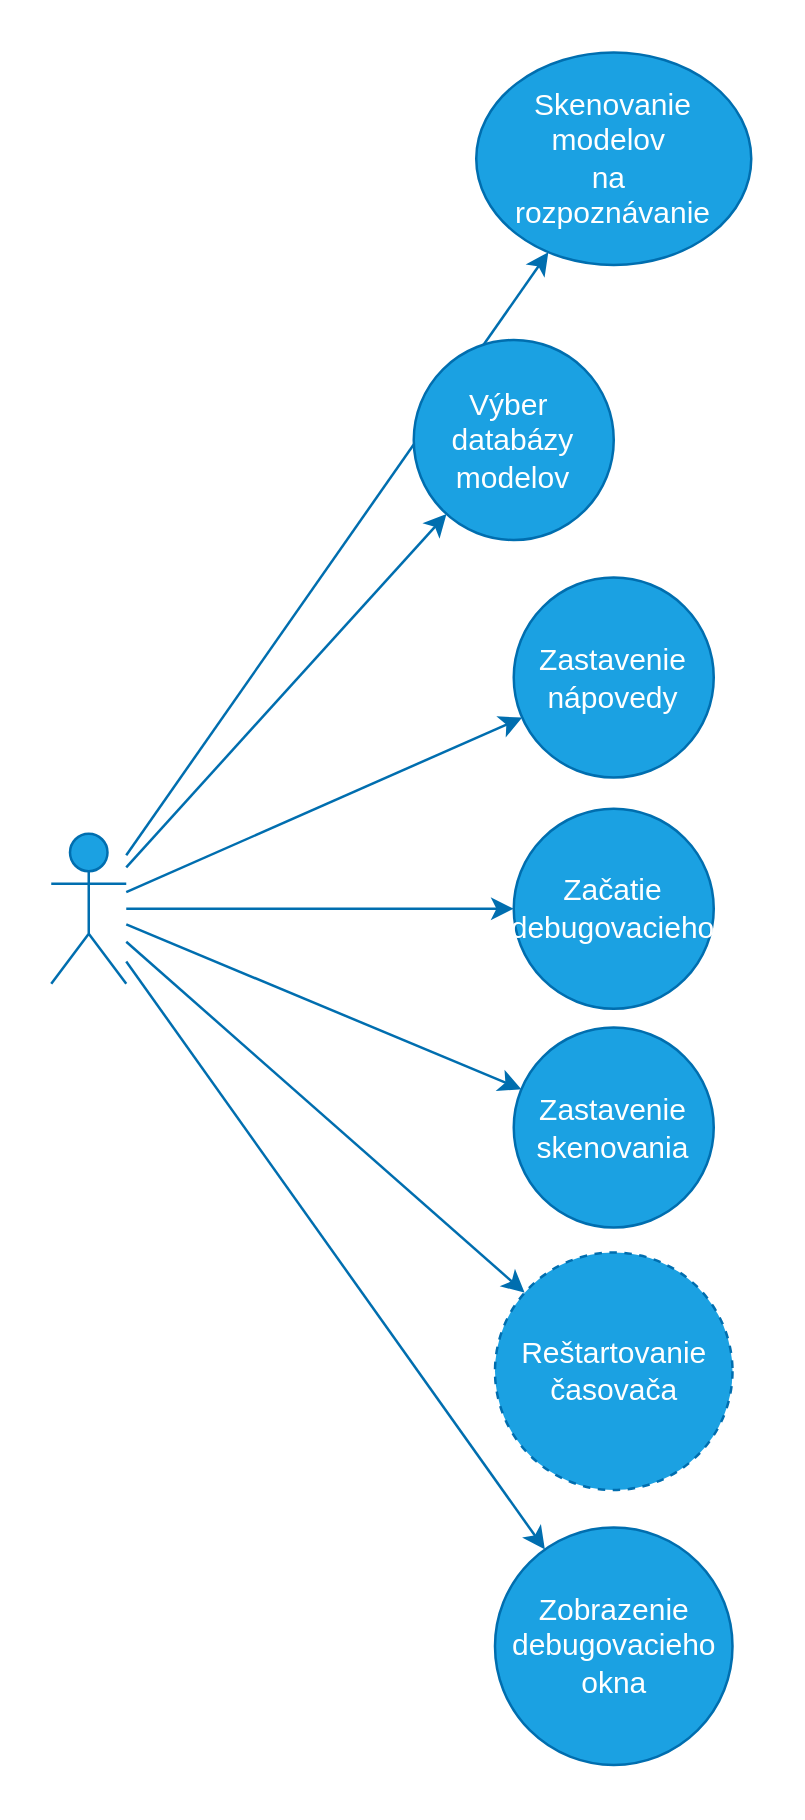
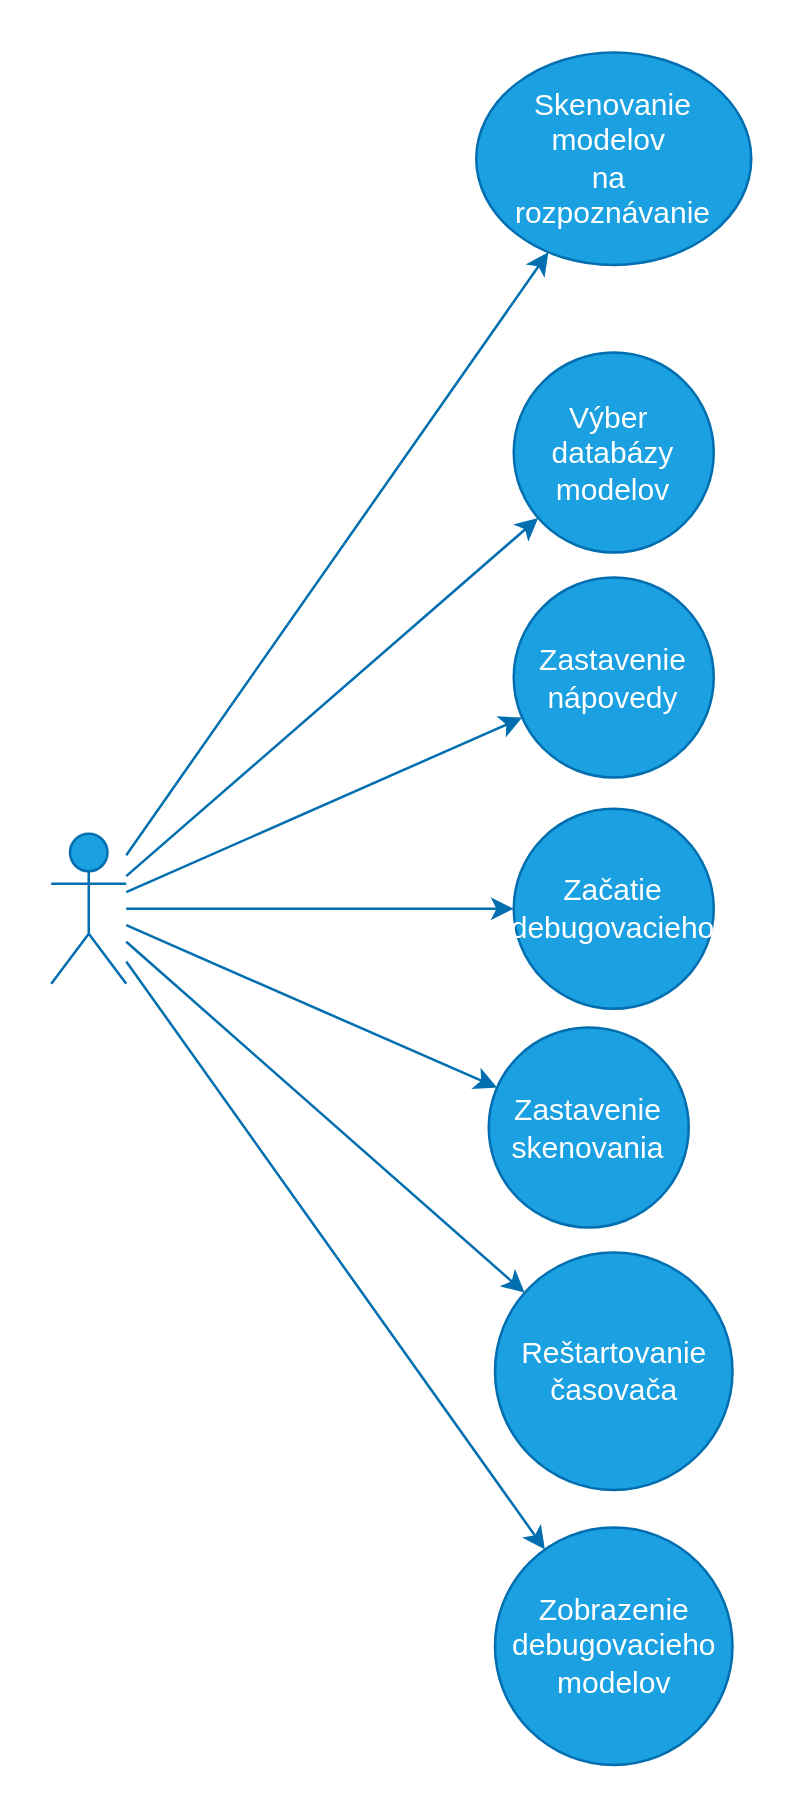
(514, 440) -> (614, 453)
(90, 1019) -> (90, 1019)
(614, 1128) -> (589, 1128)
(614, 1371) -> (614, 1371)
(615, 1646) -> (615, 1646)
